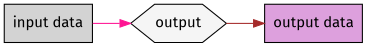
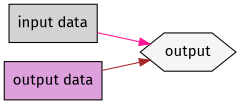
(240, 23) -> (121, 66)
